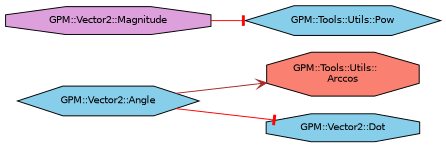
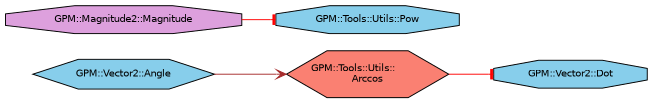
(108, 21) -> (124, 20)
(343, 21) -> (368, 20)
(343, 74) -> (368, 74)
(224, 114) -> (469, 74)
